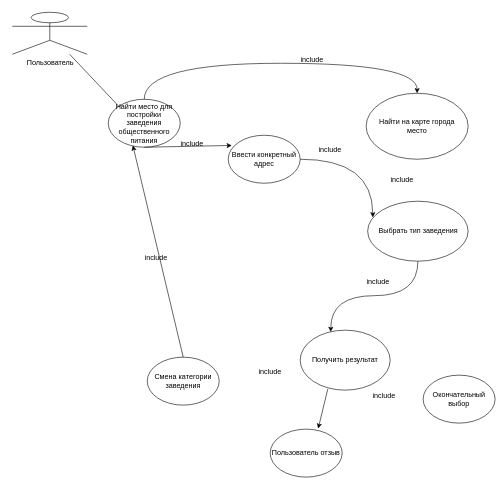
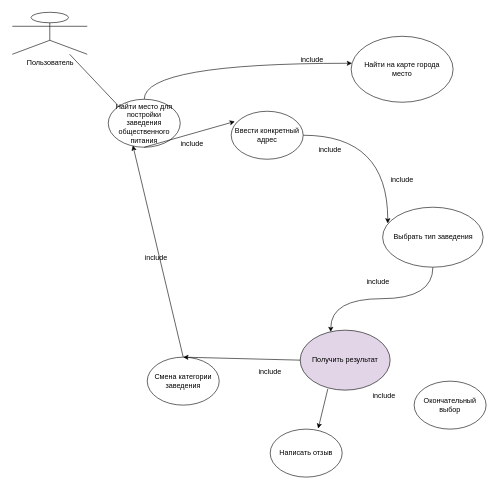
(417, 126) -> (402, 69)
(264, 159) -> (267, 135)
(418, 231) -> (433, 237)
none -> (236, 359)
(345, 360) -> (345, 360)
(459, 399) -> (450, 405)
(306, 453) -> (306, 453)
